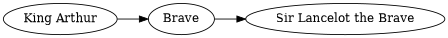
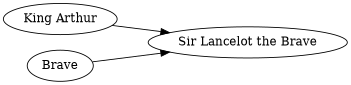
(128, 19) -> (136, 29)
